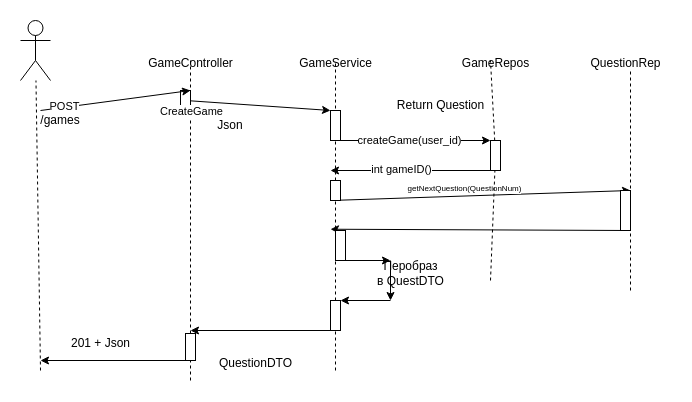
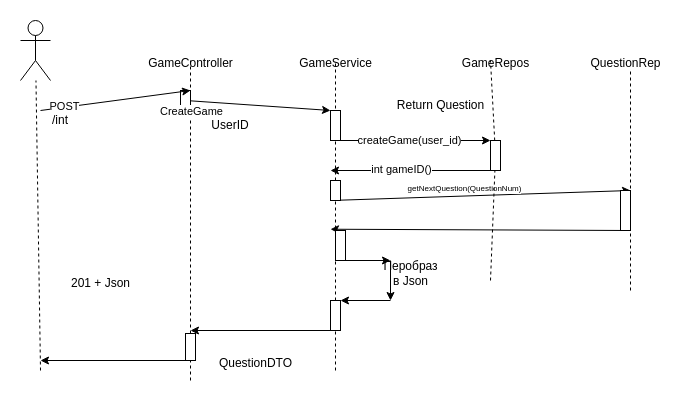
(61, 121) -> (61, 121)
(231, 126) -> (231, 126)
(411, 274) -> (411, 274)
(101, 344) -> (101, 284)
